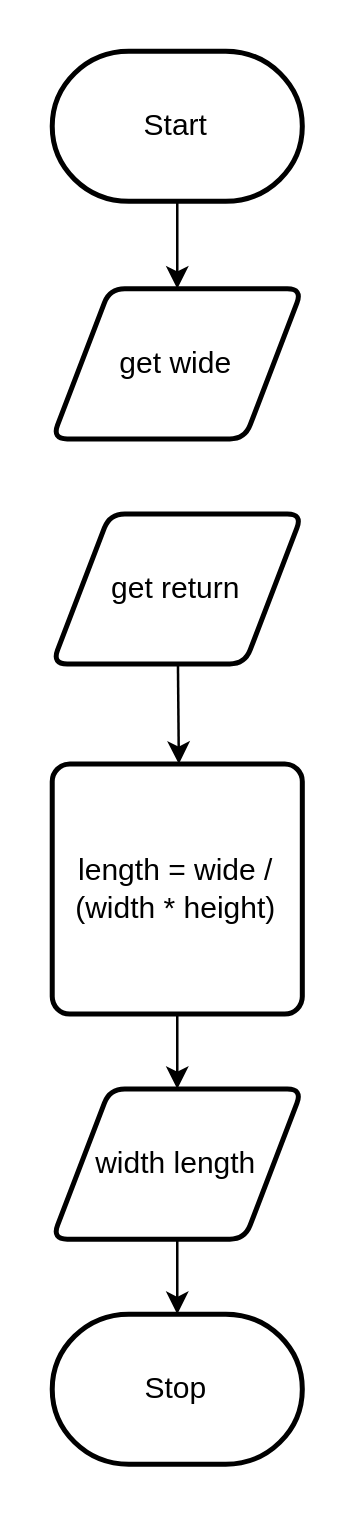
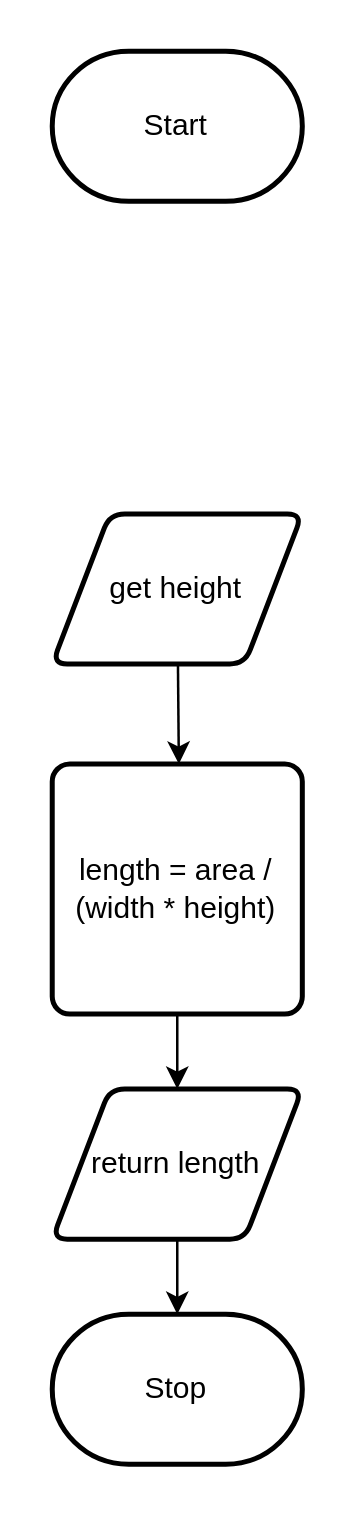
(177, 238) -> none
(177, 364) -> none
(176, 589) -> (176, 589)
(176, 889) -> (176, 889)
(176, 1164) -> (176, 1164)
